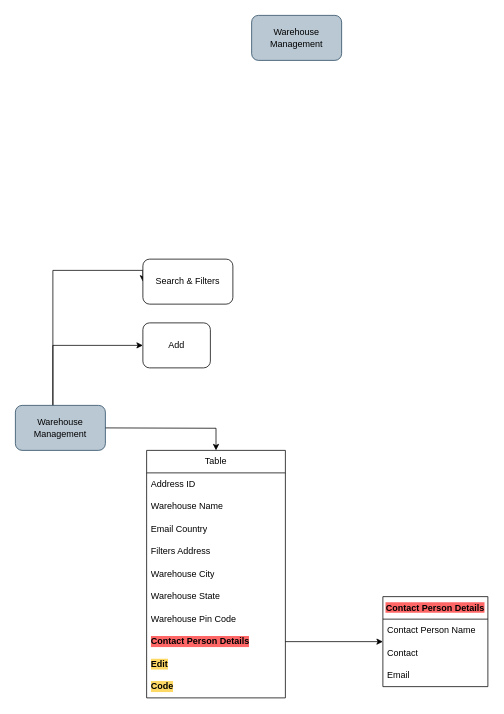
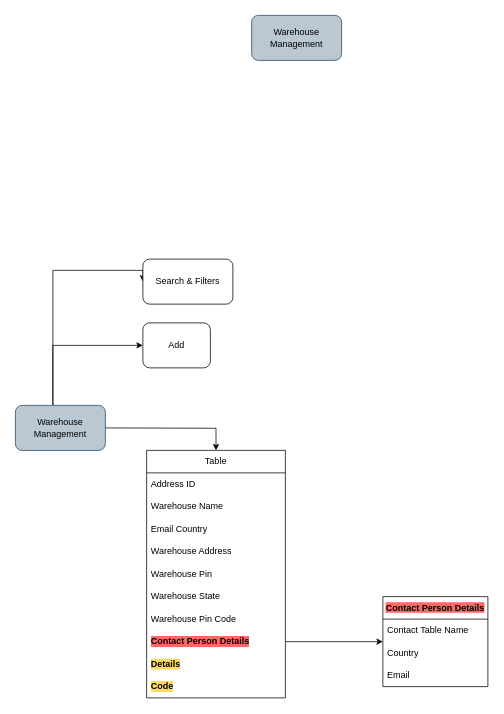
(185, 552) -> (193, 552)
(184, 574) -> (182, 574)
(433, 630) -> (429, 630)
(405, 653) -> (405, 653)
(160, 664) -> (166, 664)
